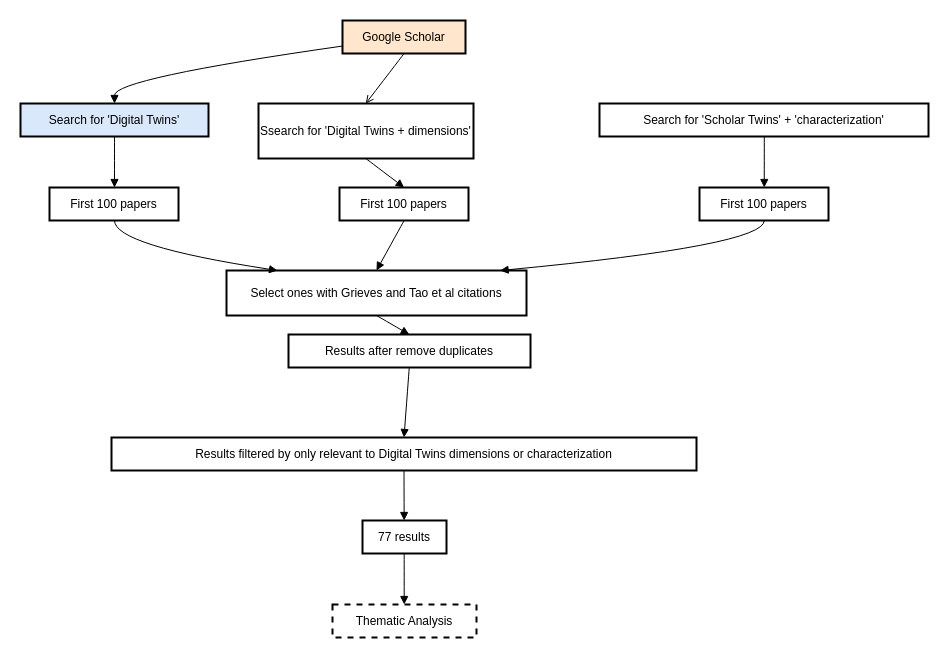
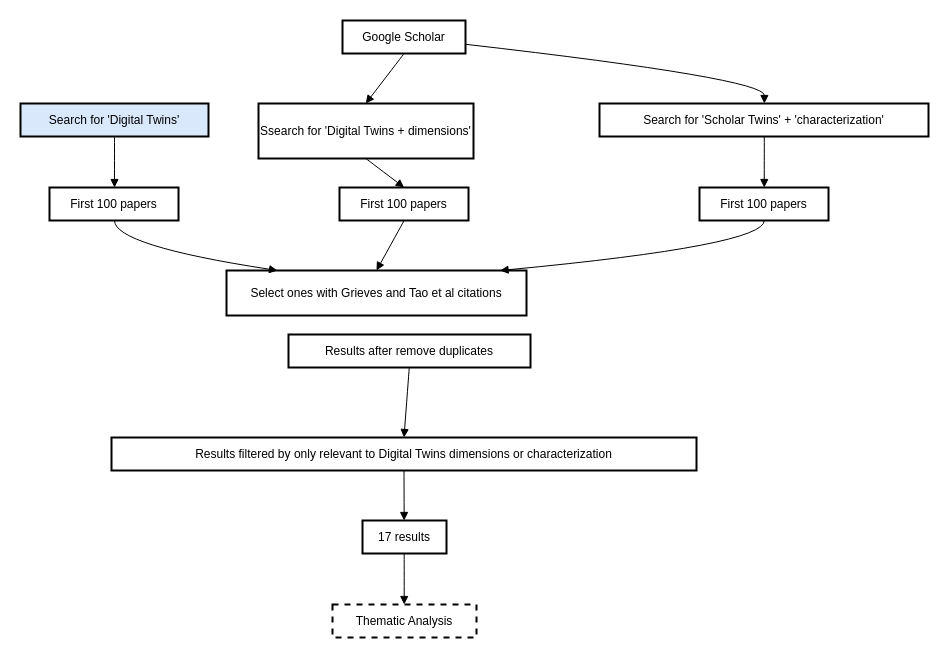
(404, 37) -> (404, 37)
none -> (615, 63)
(227, 64) -> none
(370, 98) -> (372, 95)
(390, 323) -> none
(405, 538) -> (405, 538)
